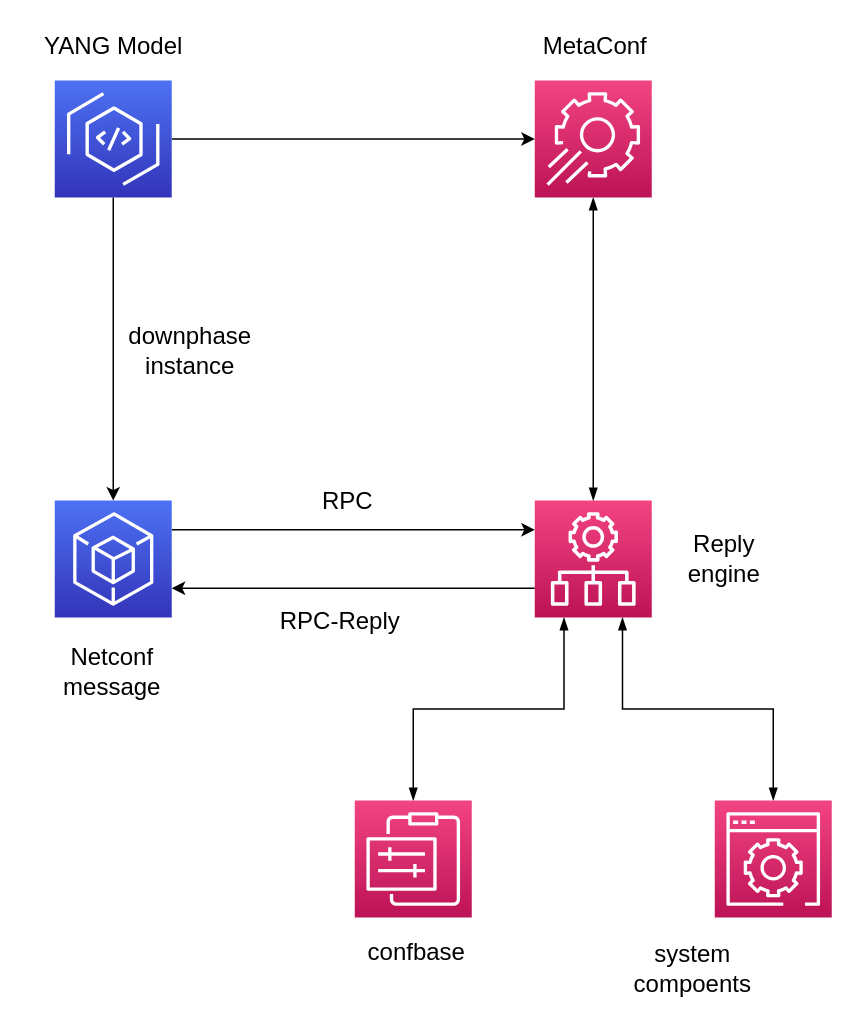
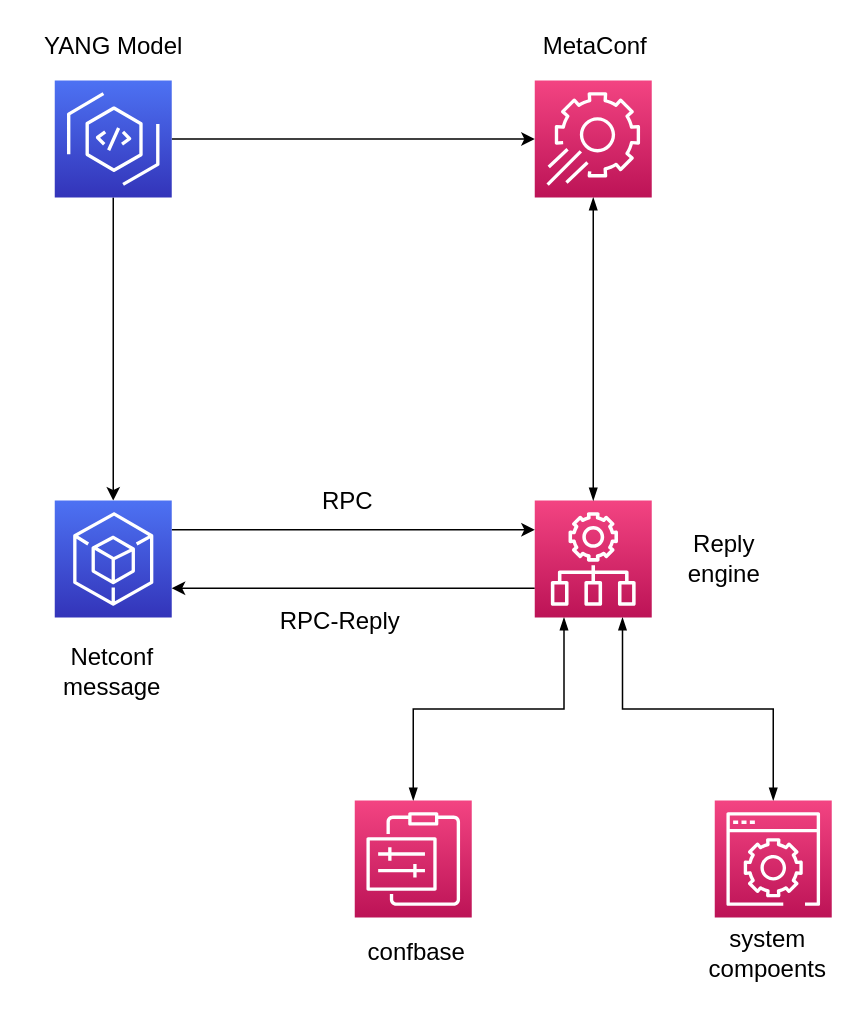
(190, 350) -> none
(692, 968) -> (767, 953)
